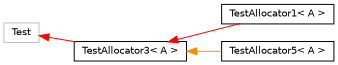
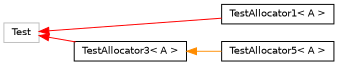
(209, 31) -> (135, 24)
